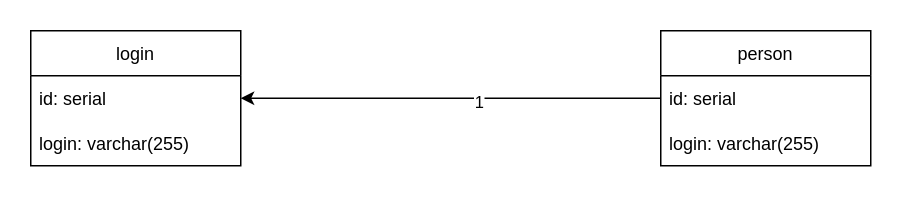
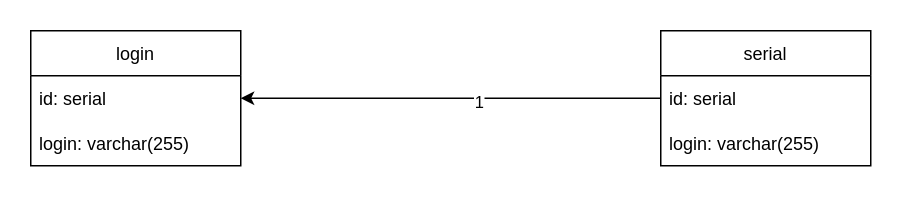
(765, 54) -> (765, 54)
